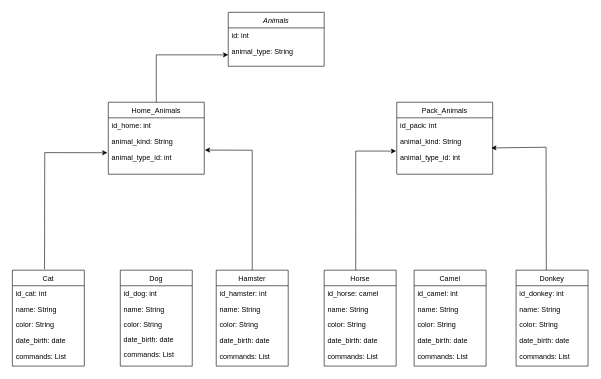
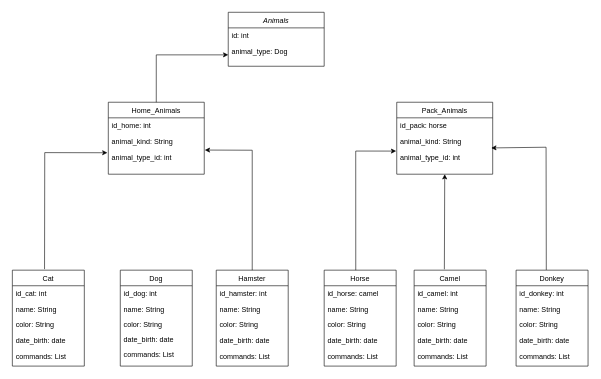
(265, 52) -> (260, 52)
(421, 126) -> (426, 126)
none -> (445, 224)
